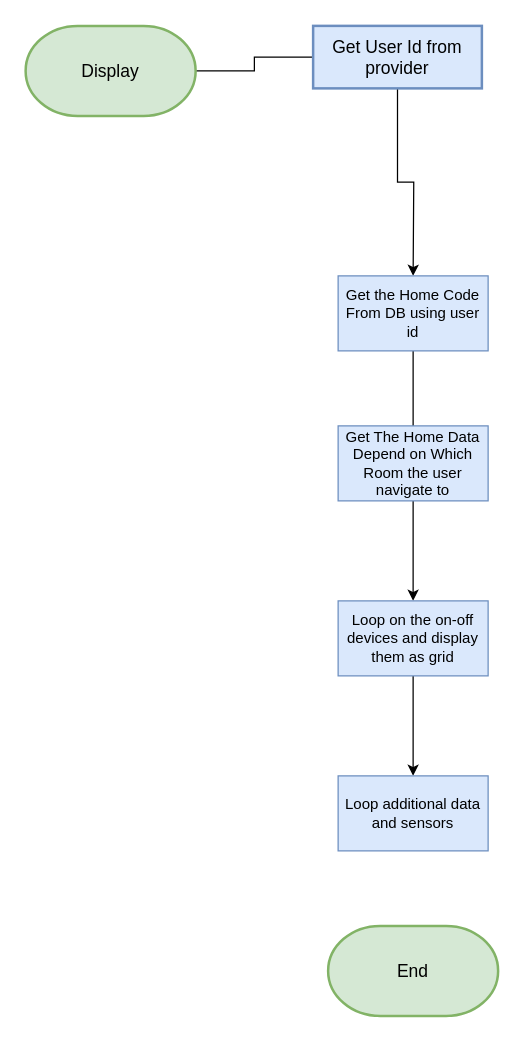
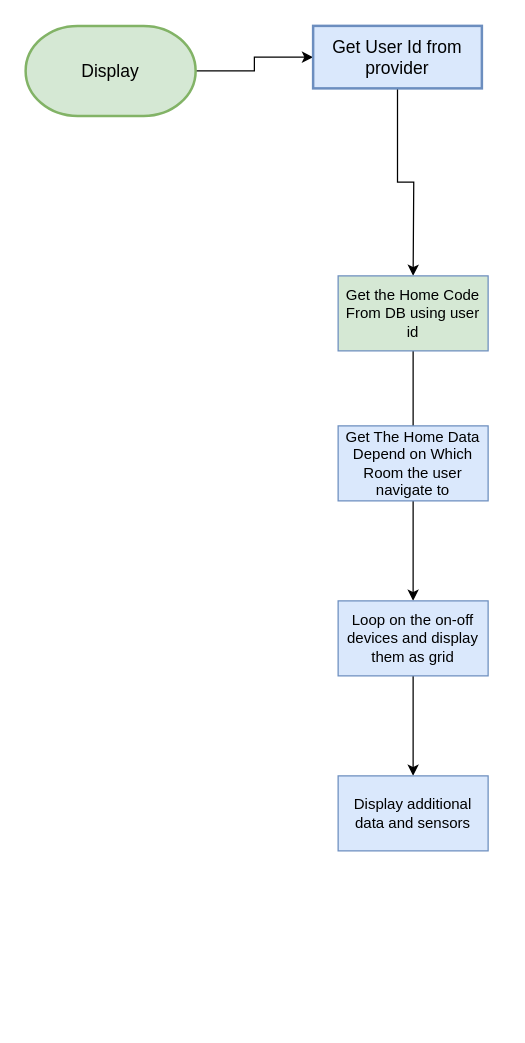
(306, 57) -> (303, 57)
(413, 313) -> (413, 313)
(413, 813) -> (413, 813)
(413, 971) -> none
